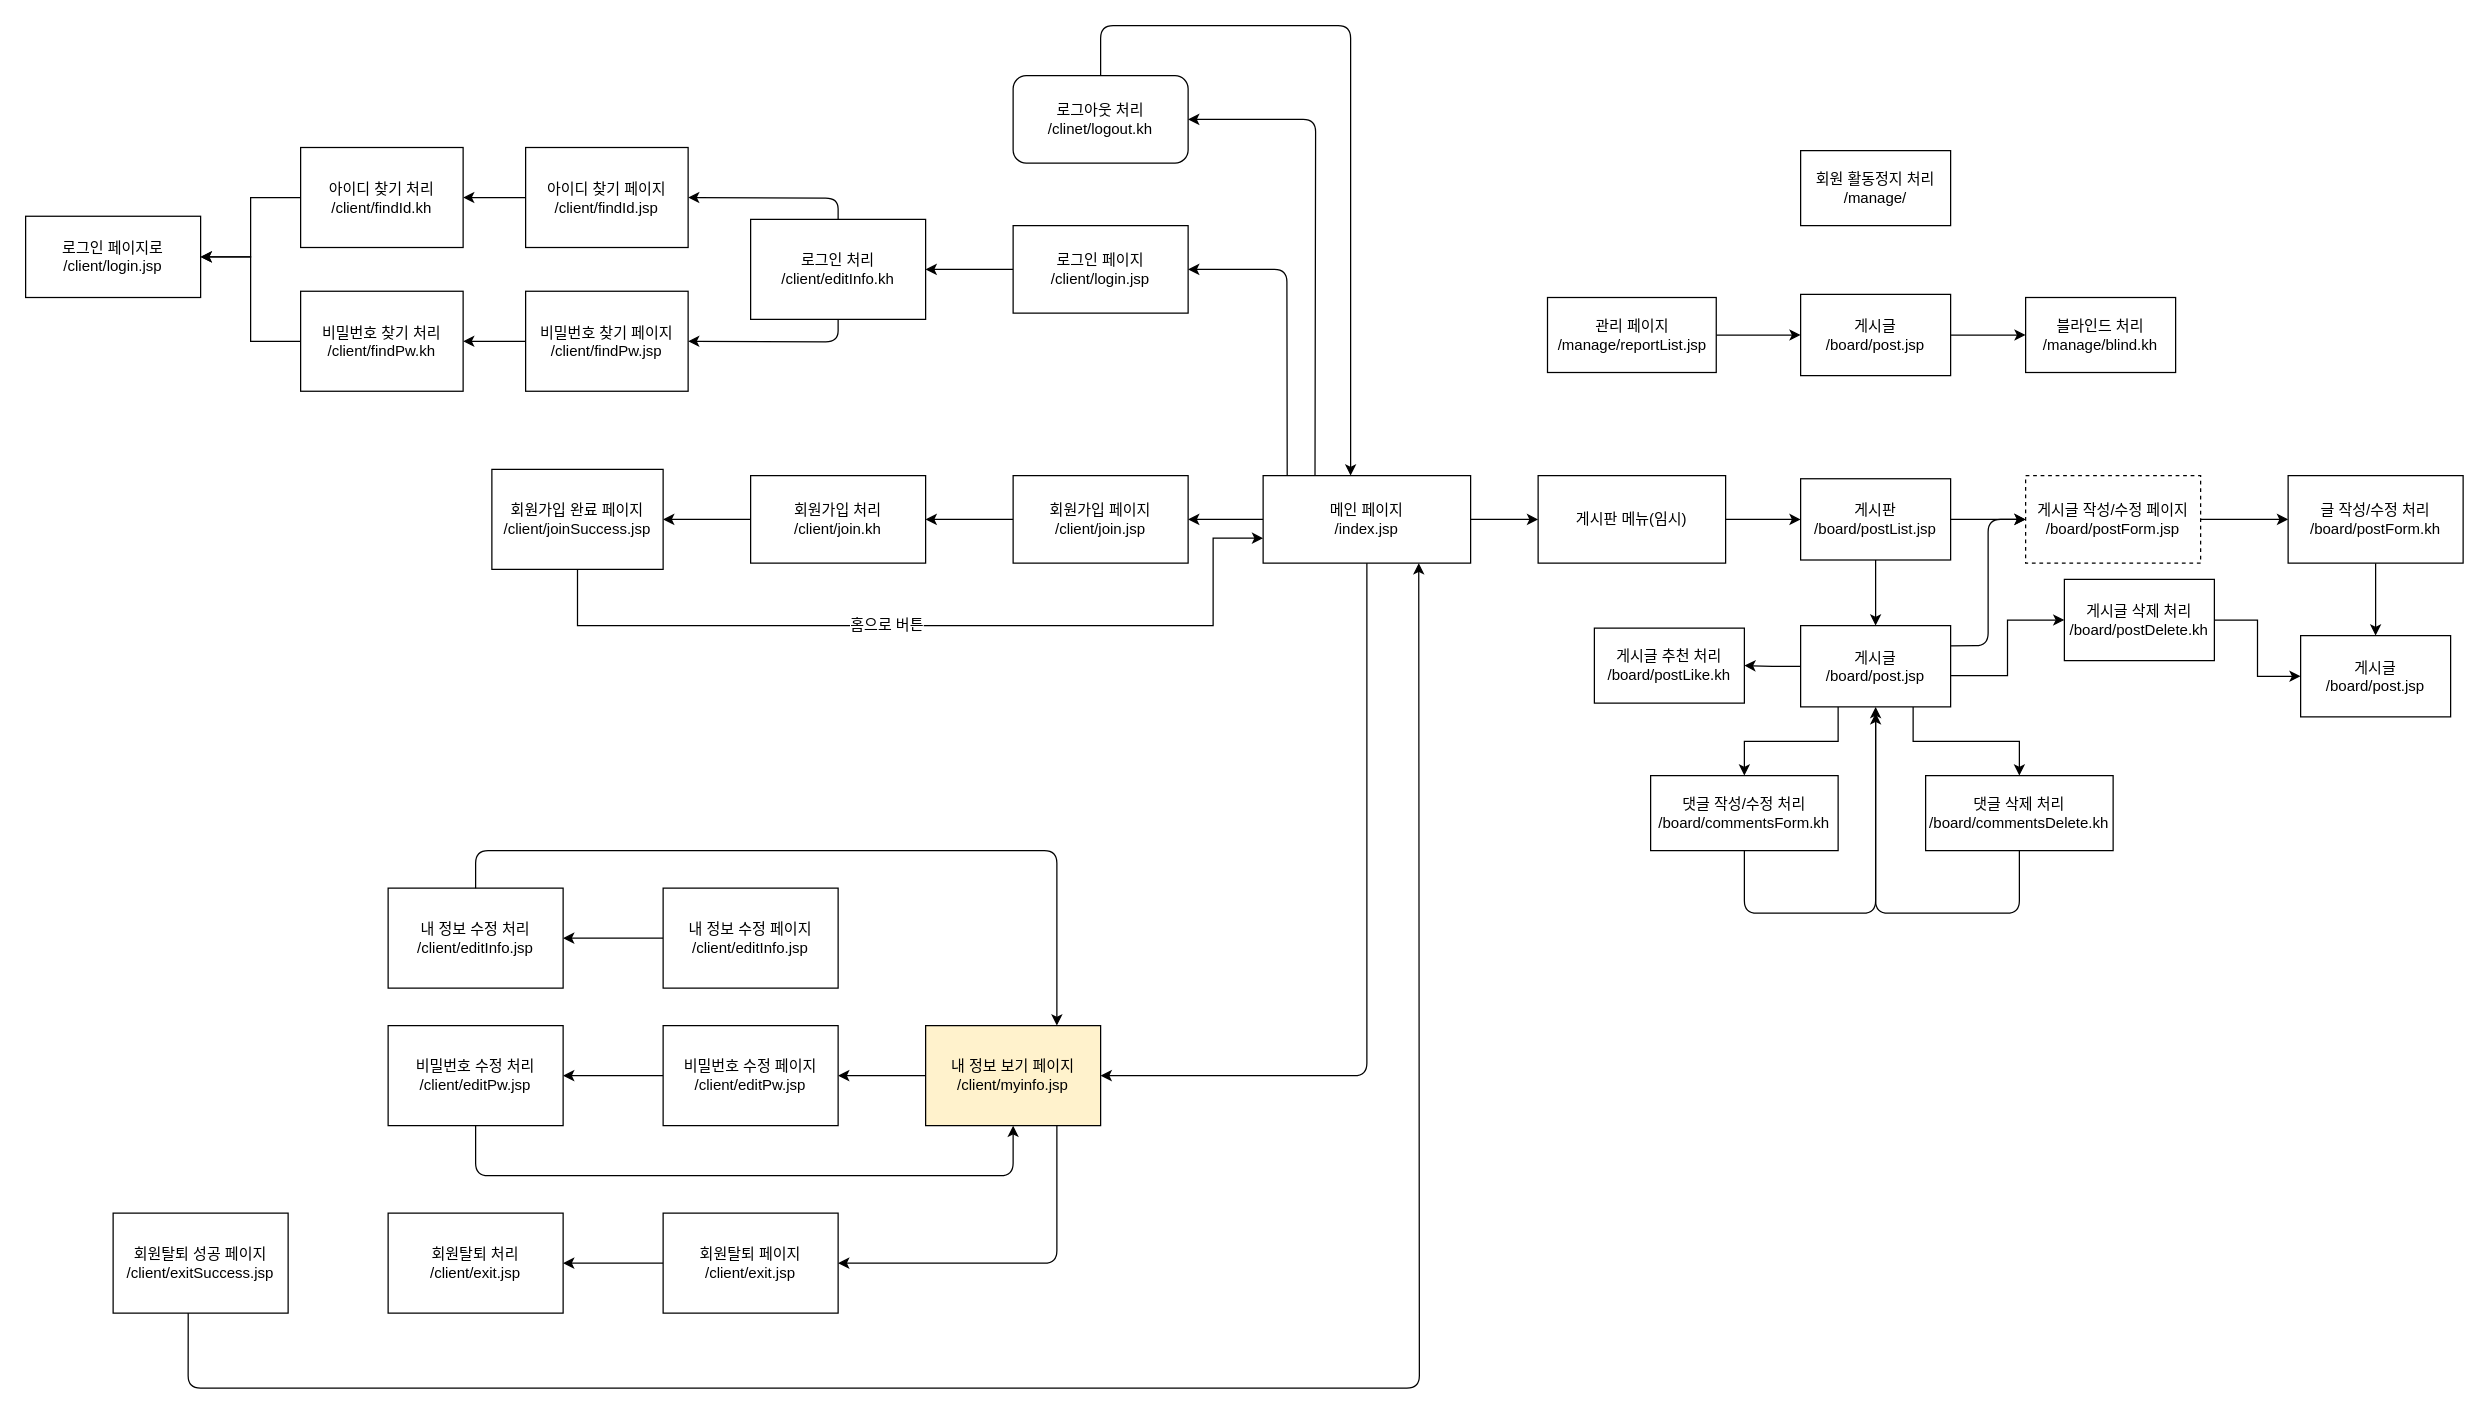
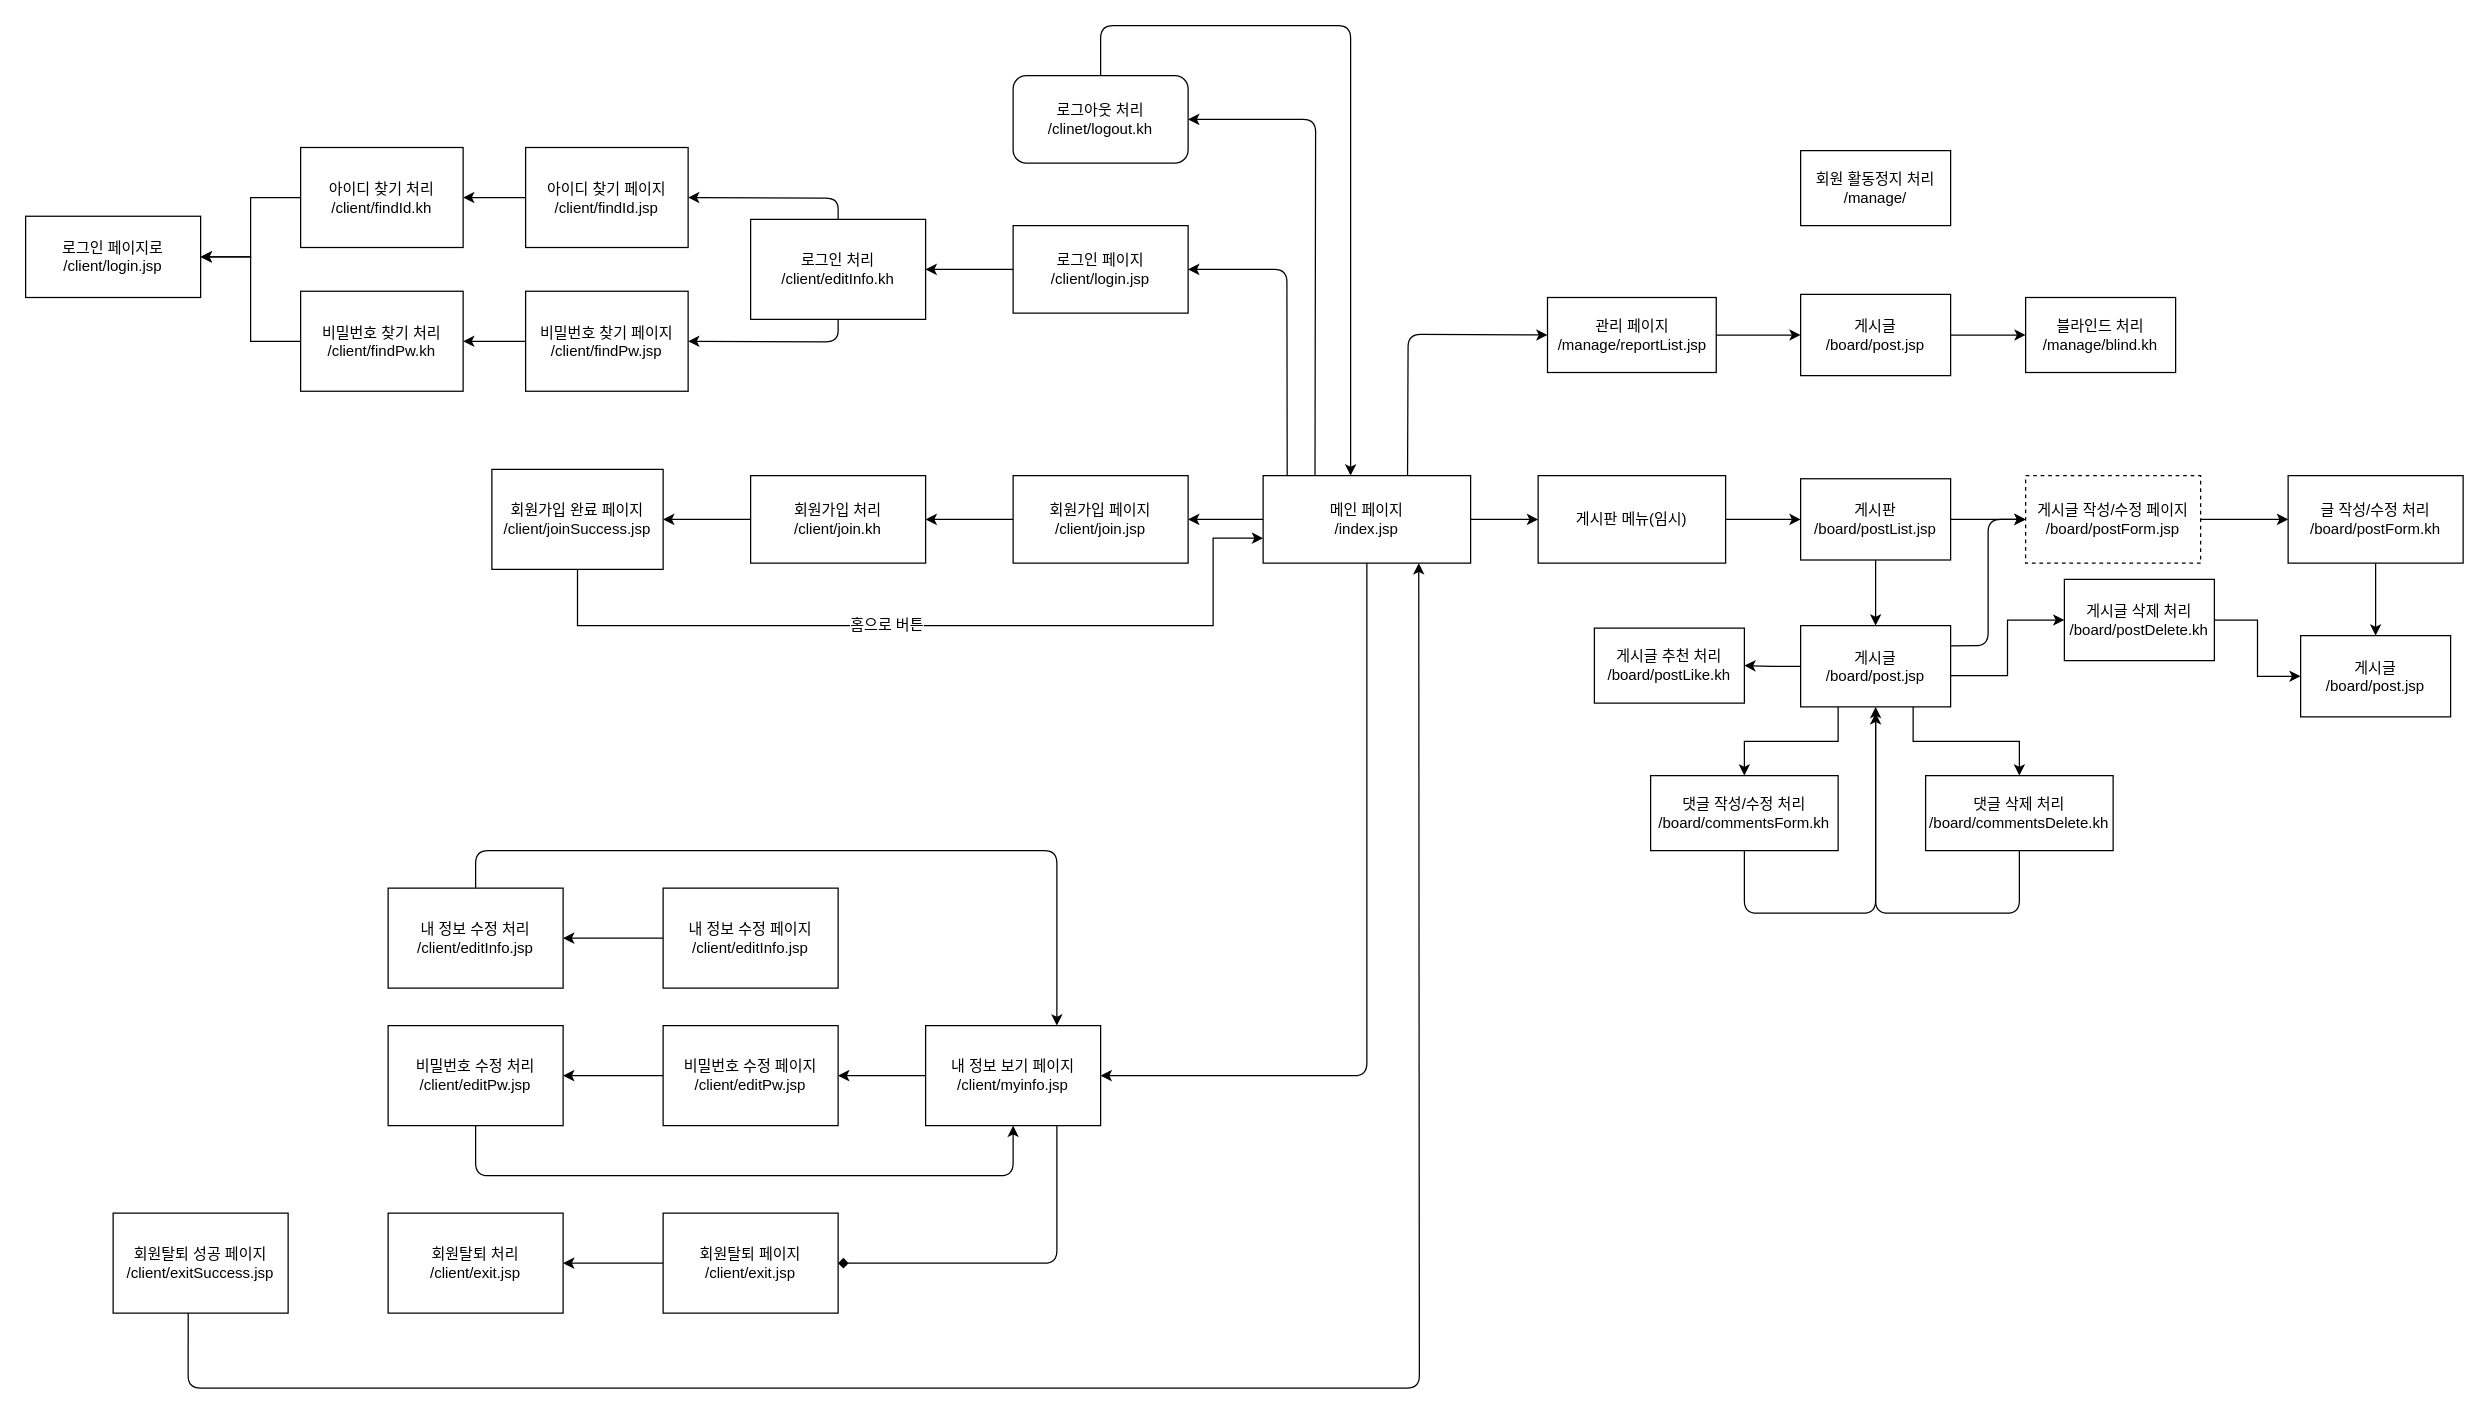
none -> (1408, 345)
(1013, 1076) -> (1013, 1076)
(848, 1263) -> (849, 1263)
